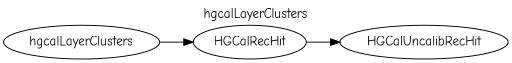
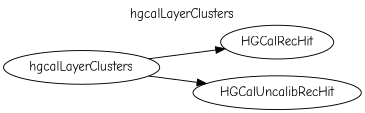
(318, 42) -> (173, 79)
